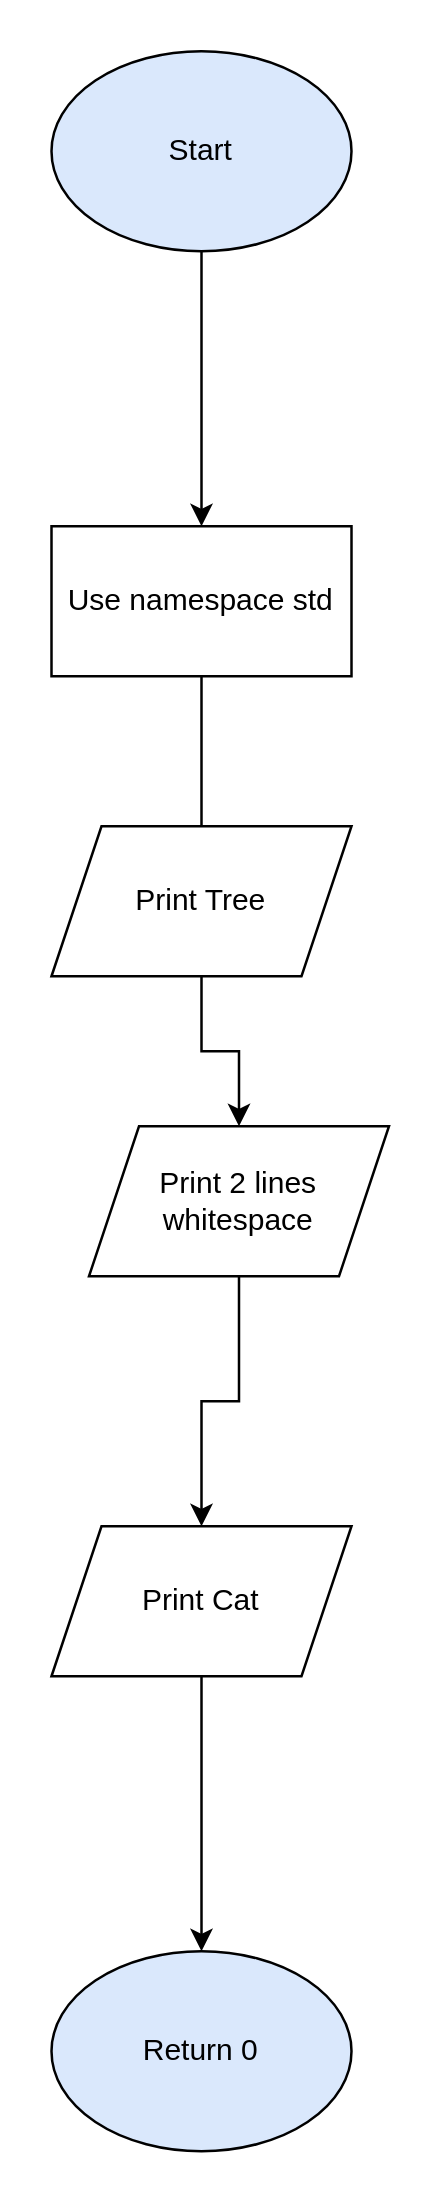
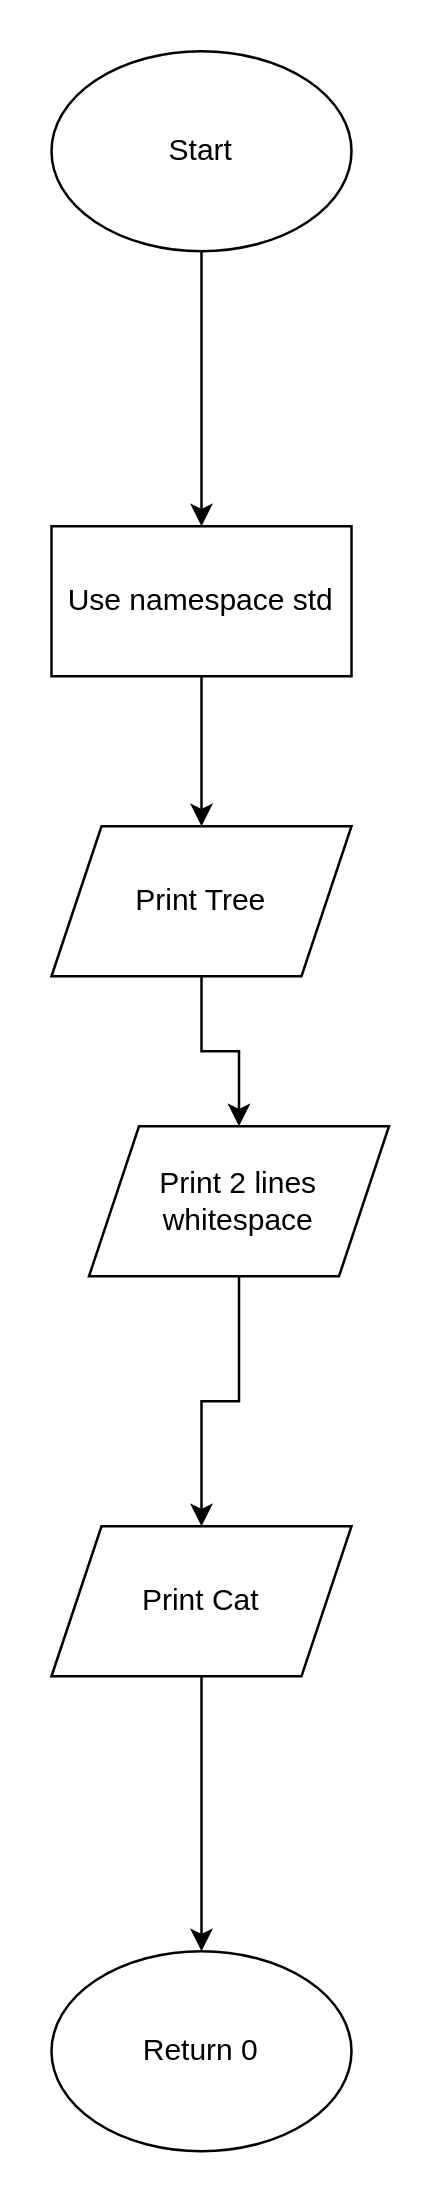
(201, 151) -> (201, 151)
(201, 814) -> (201, 808)
(201, 2051) -> (201, 2051)
